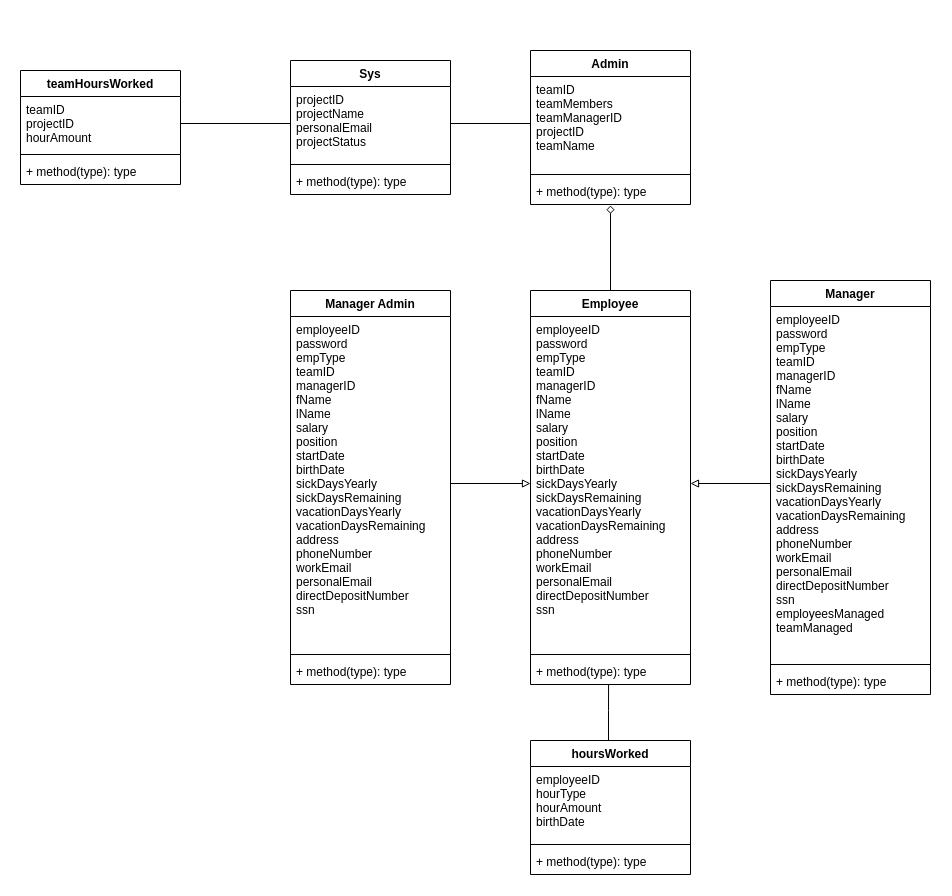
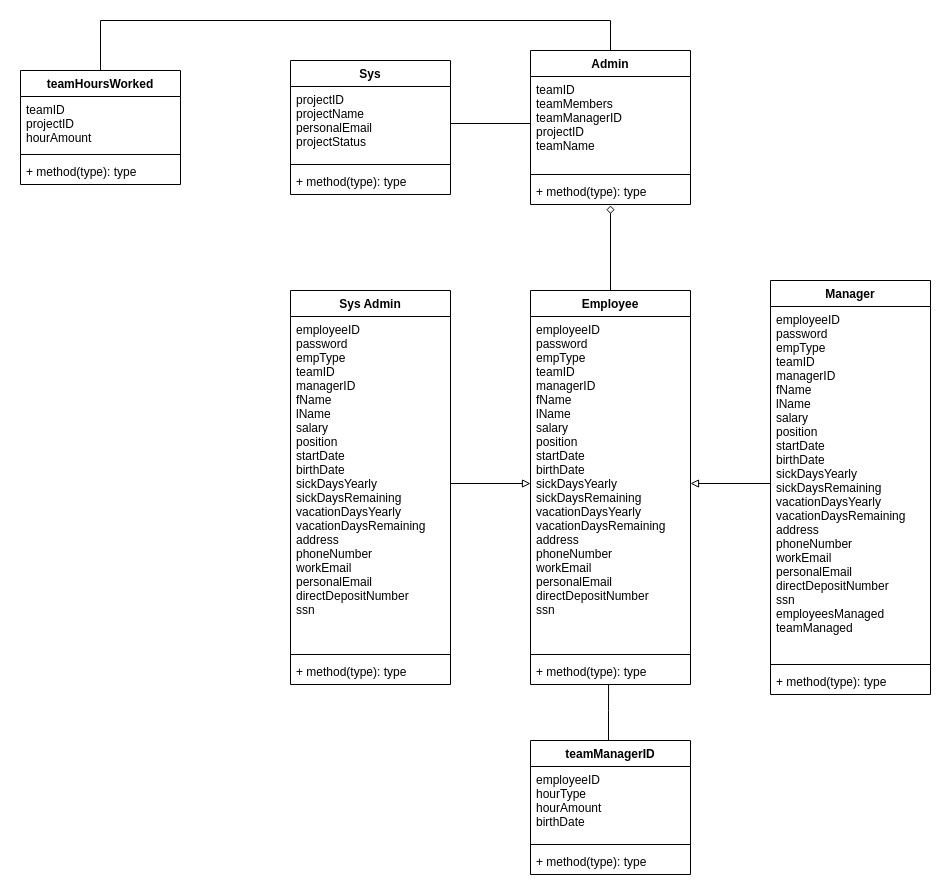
none -> (346, 21)
(235, 124) -> none
(370, 304) -> (370, 304)
(610, 754) -> (610, 754)
